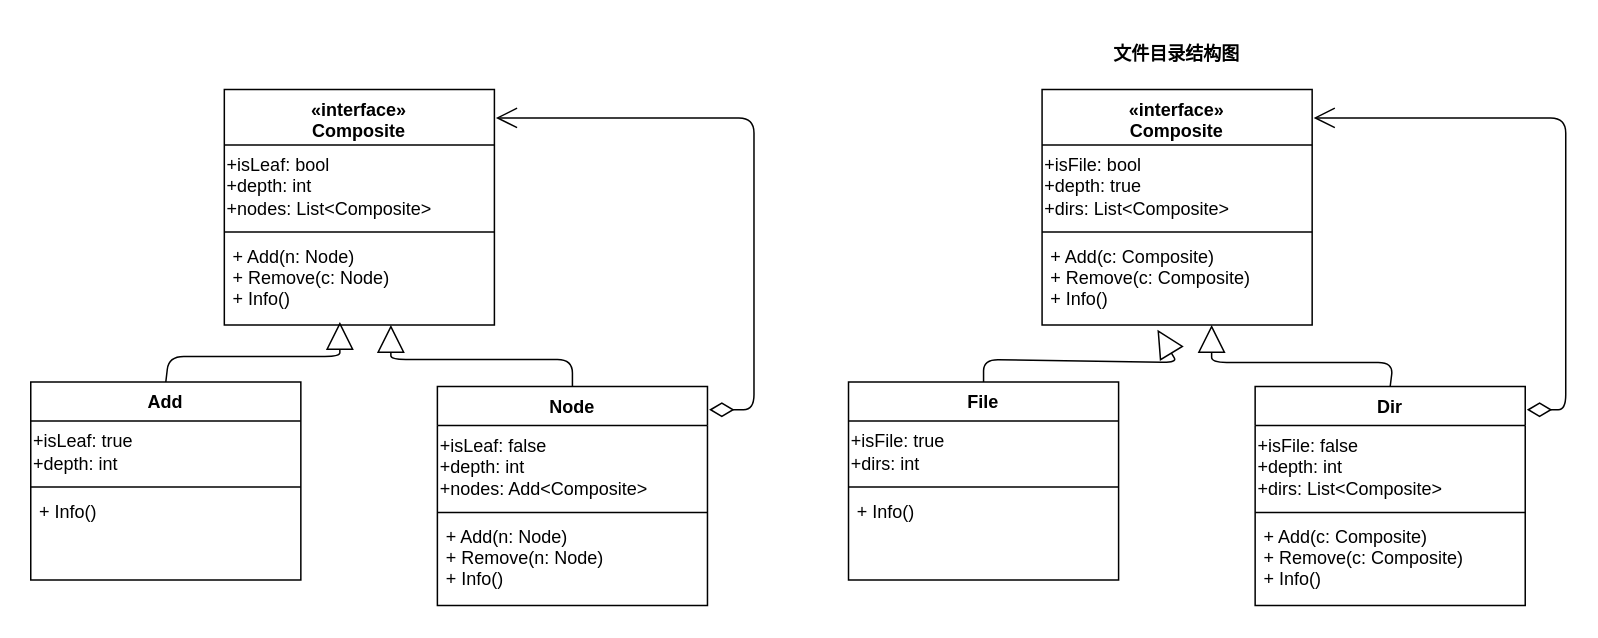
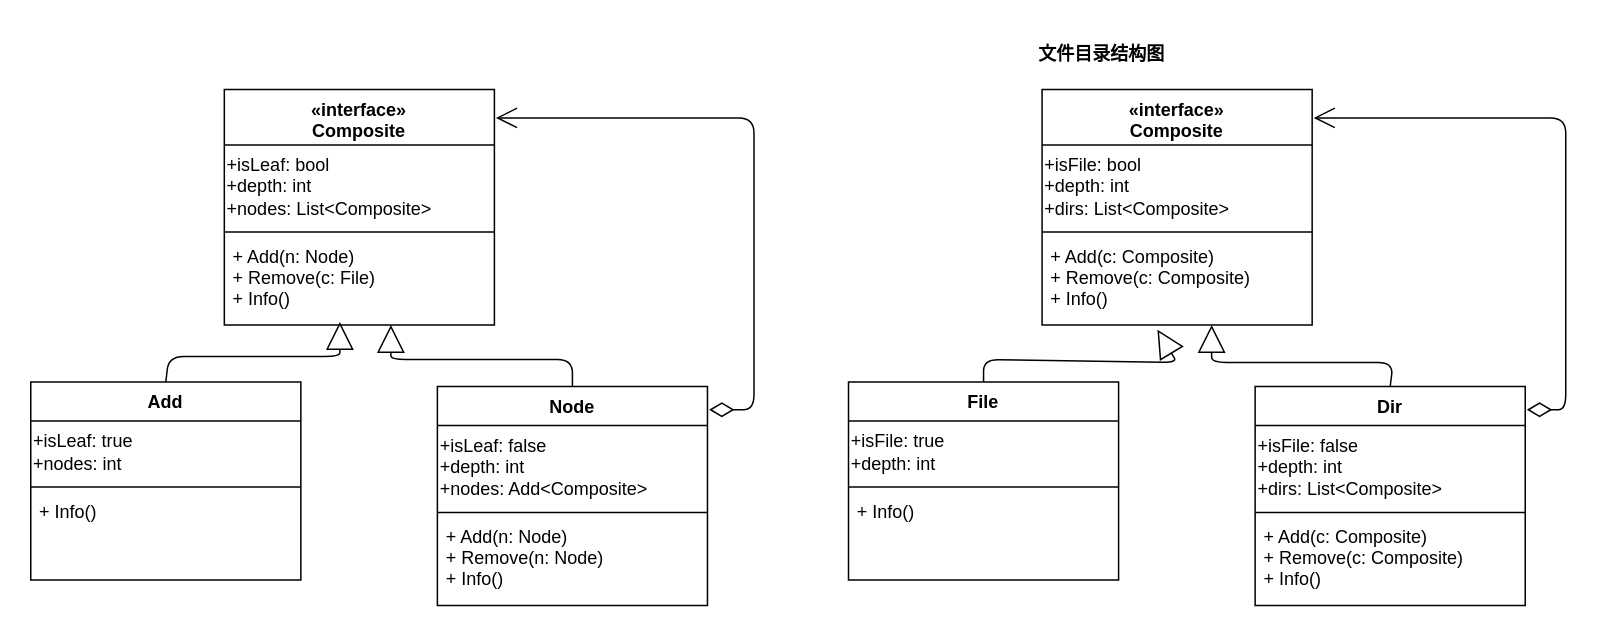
(1177, 53) -> (1102, 53)
(1144, 187) -> (1144, 187)
(296, 257) -> (296, 257)
(92, 452) -> (92, 452)
(905, 452) -> (905, 452)
